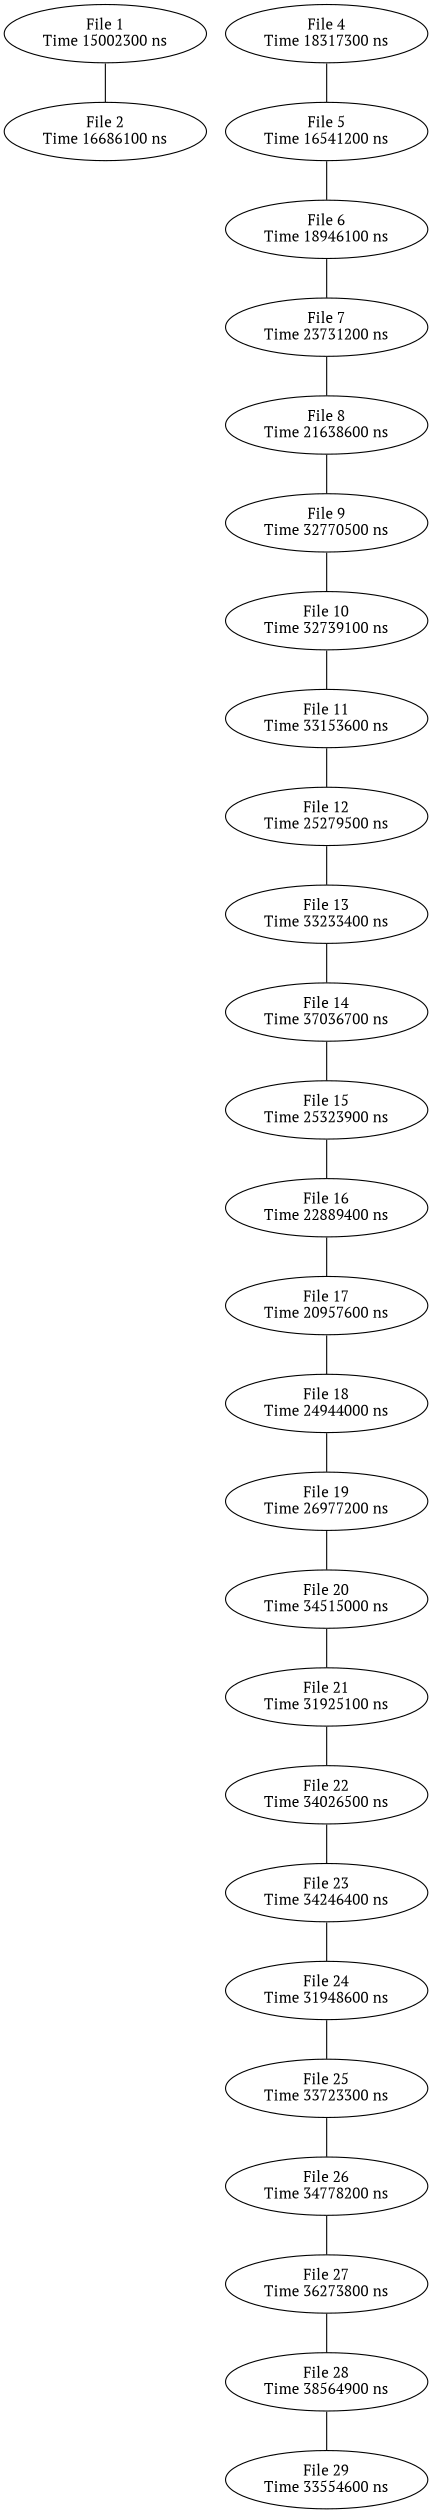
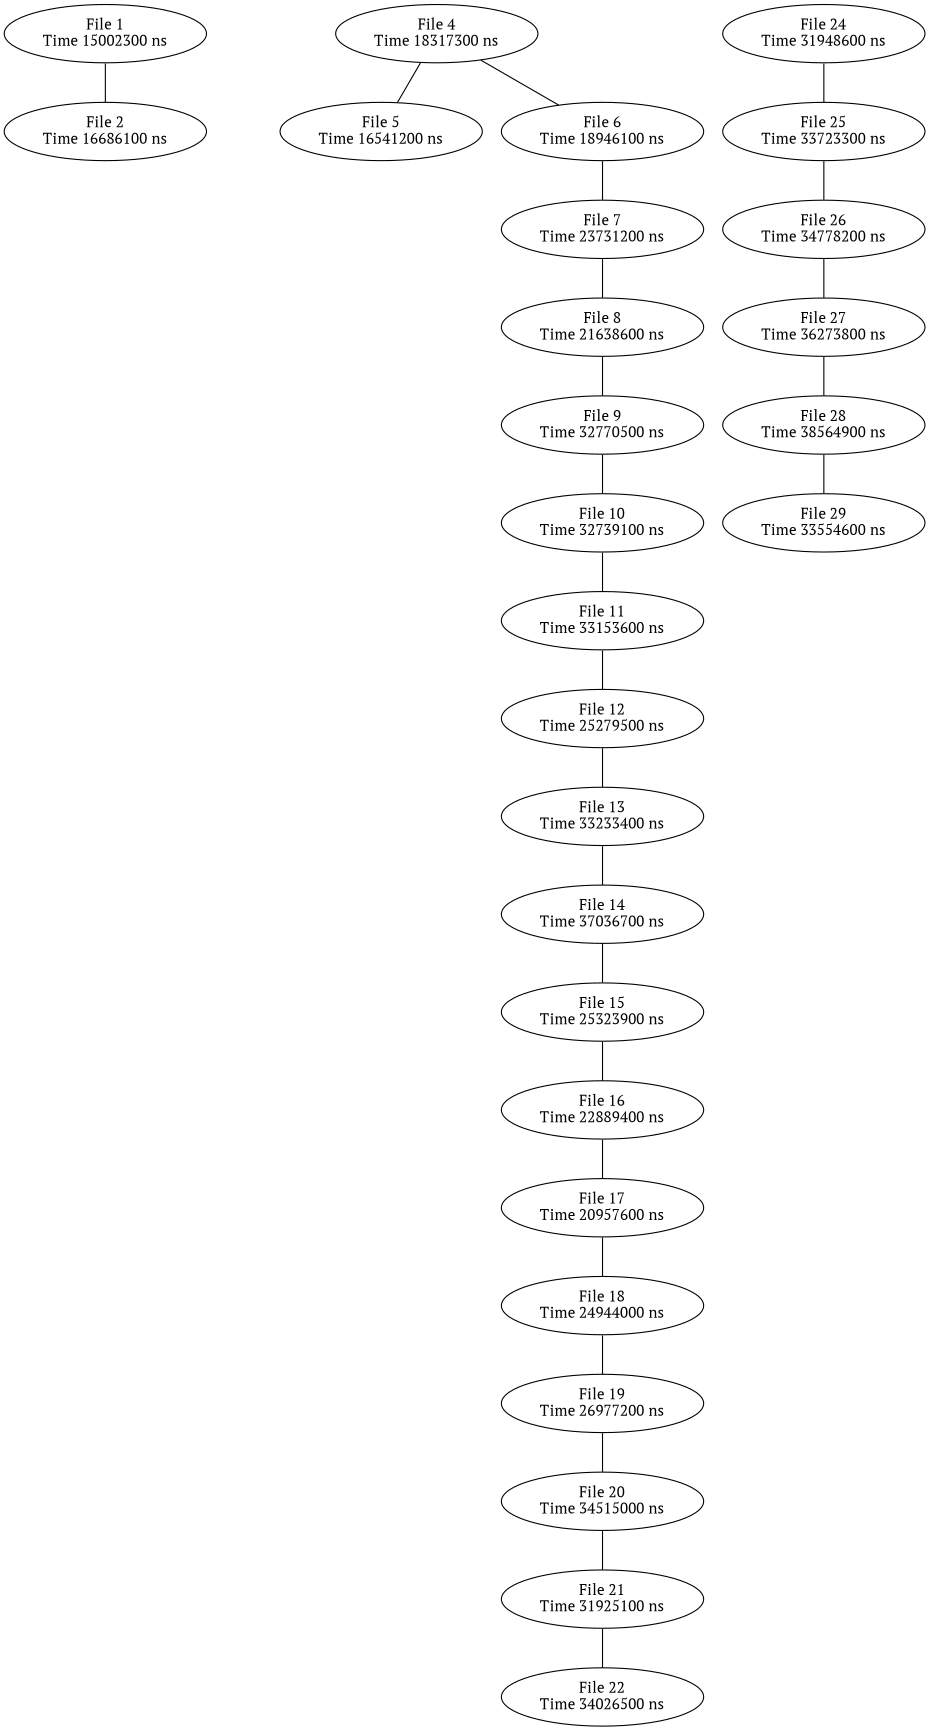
(327, 181) -> (520, 83)
(327, 1893) -> none
